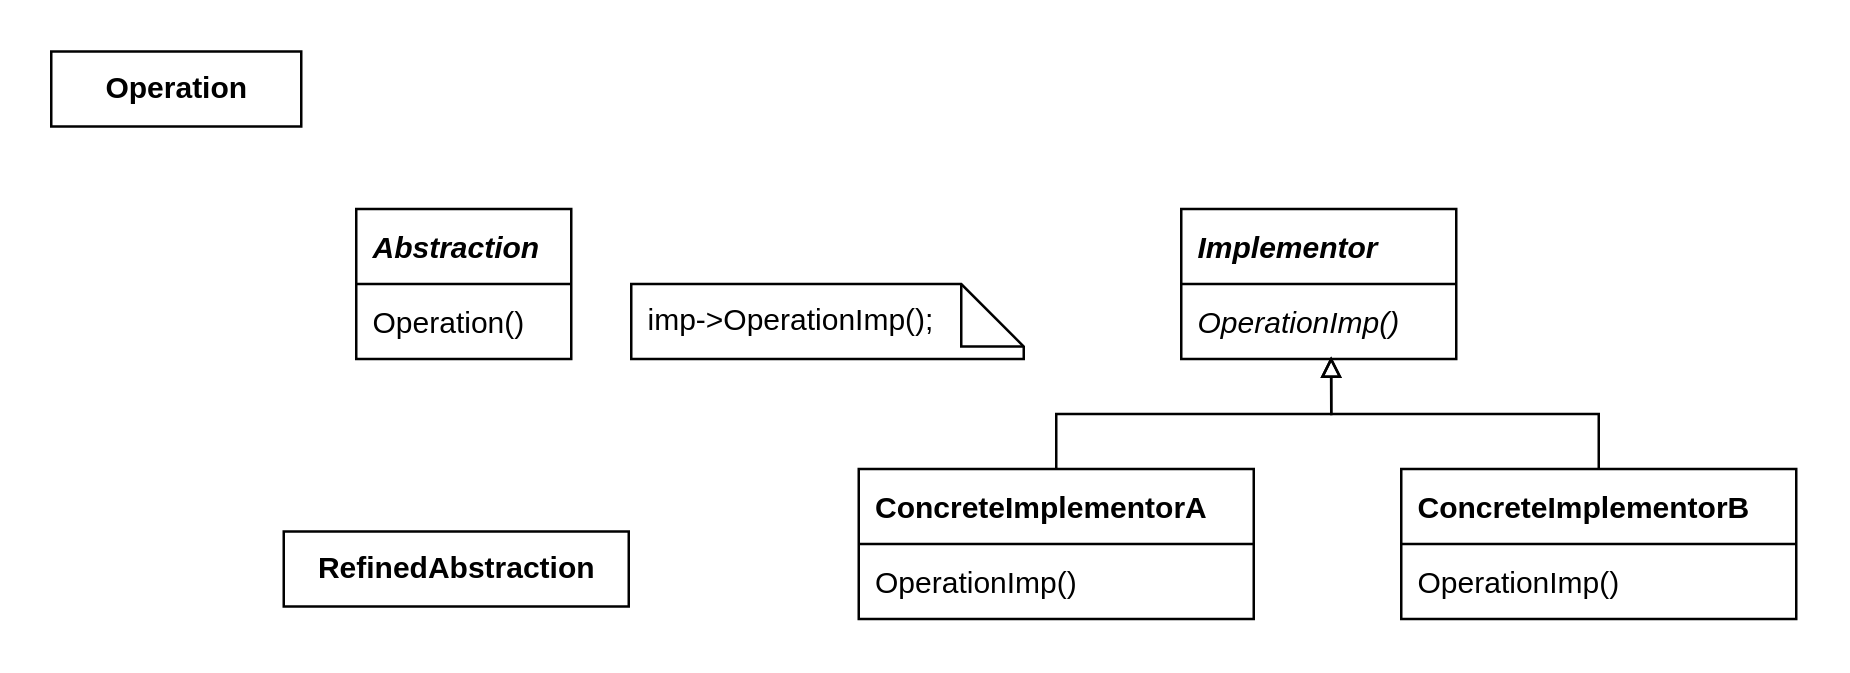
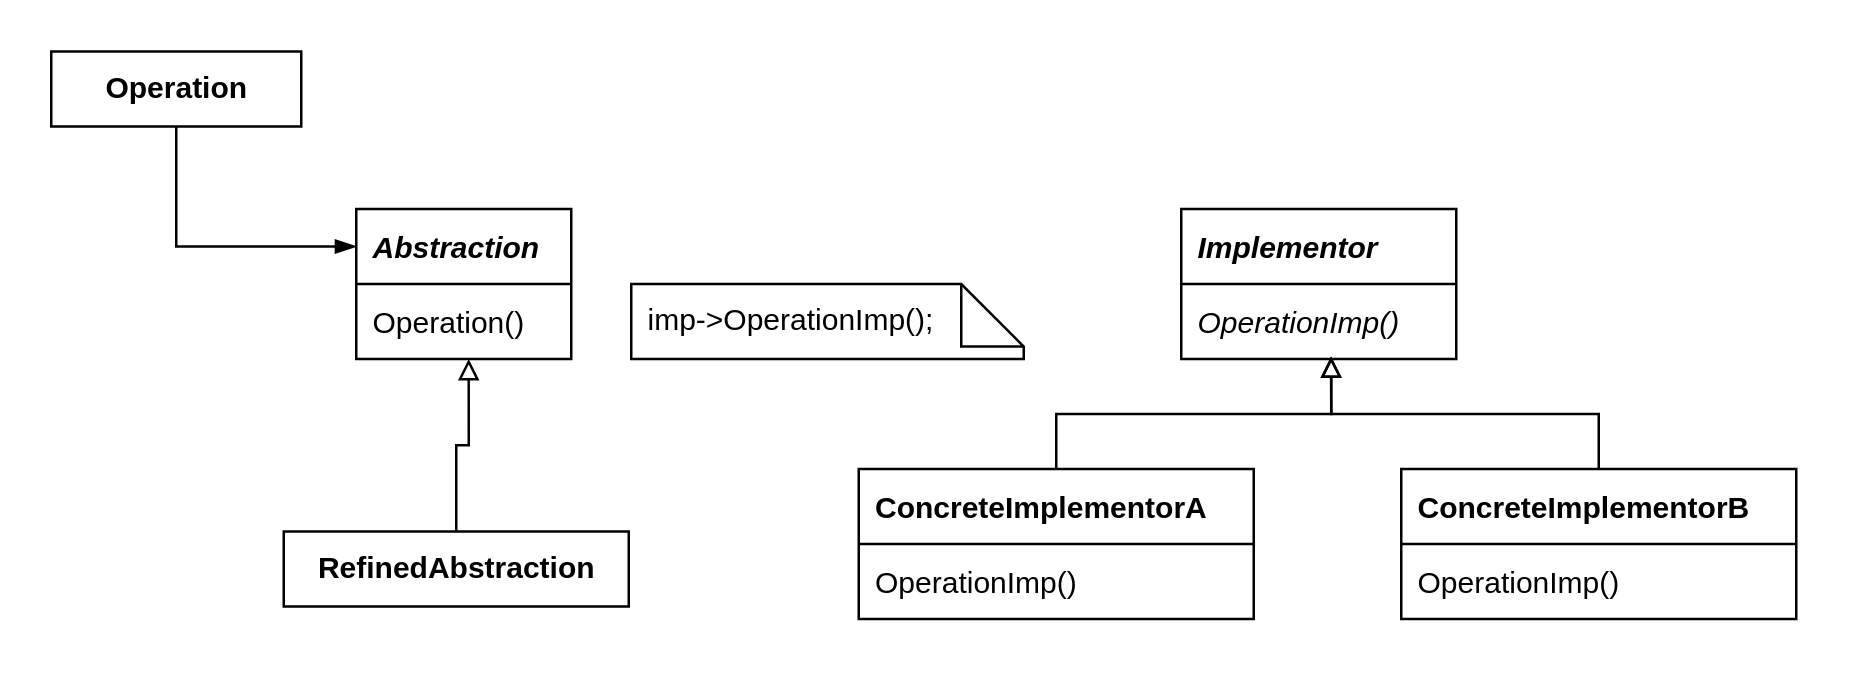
none -> (195, 246)
none -> (456, 450)
